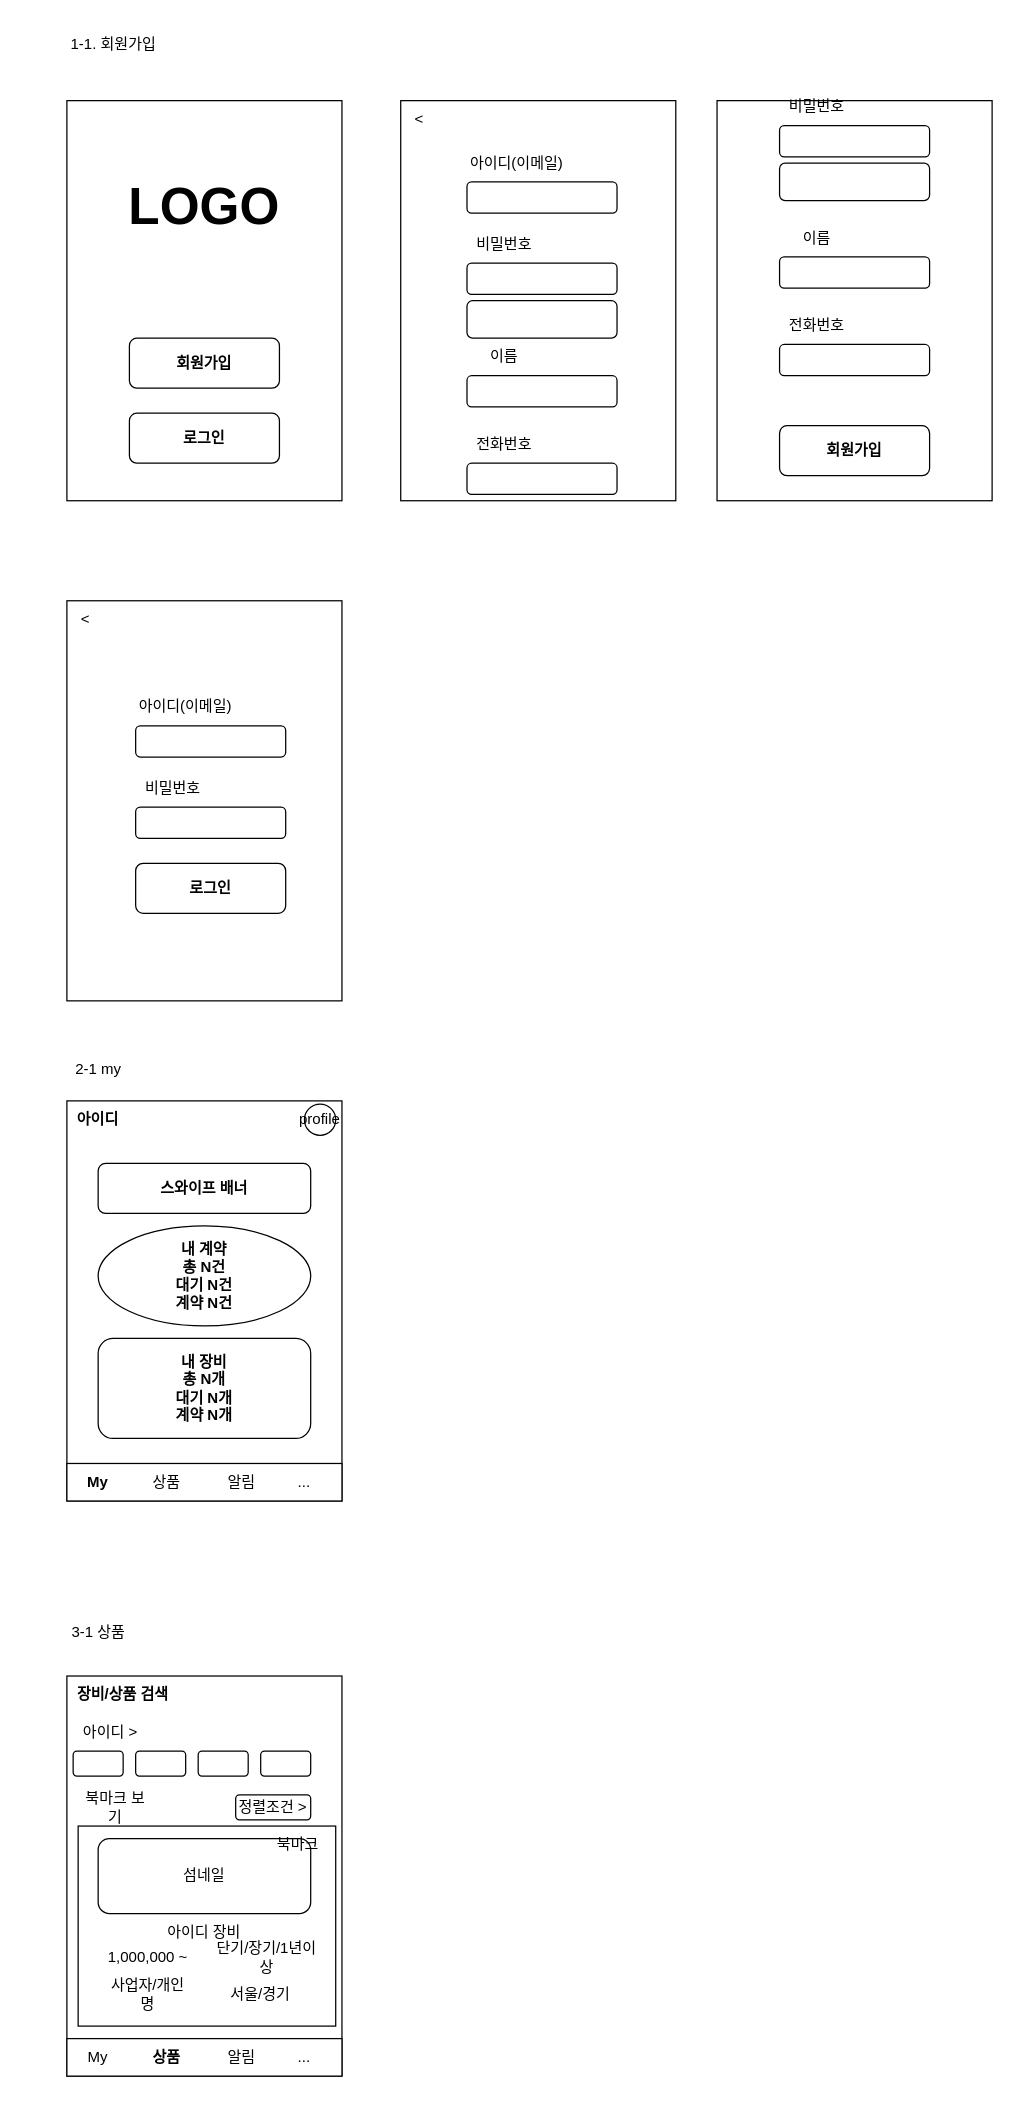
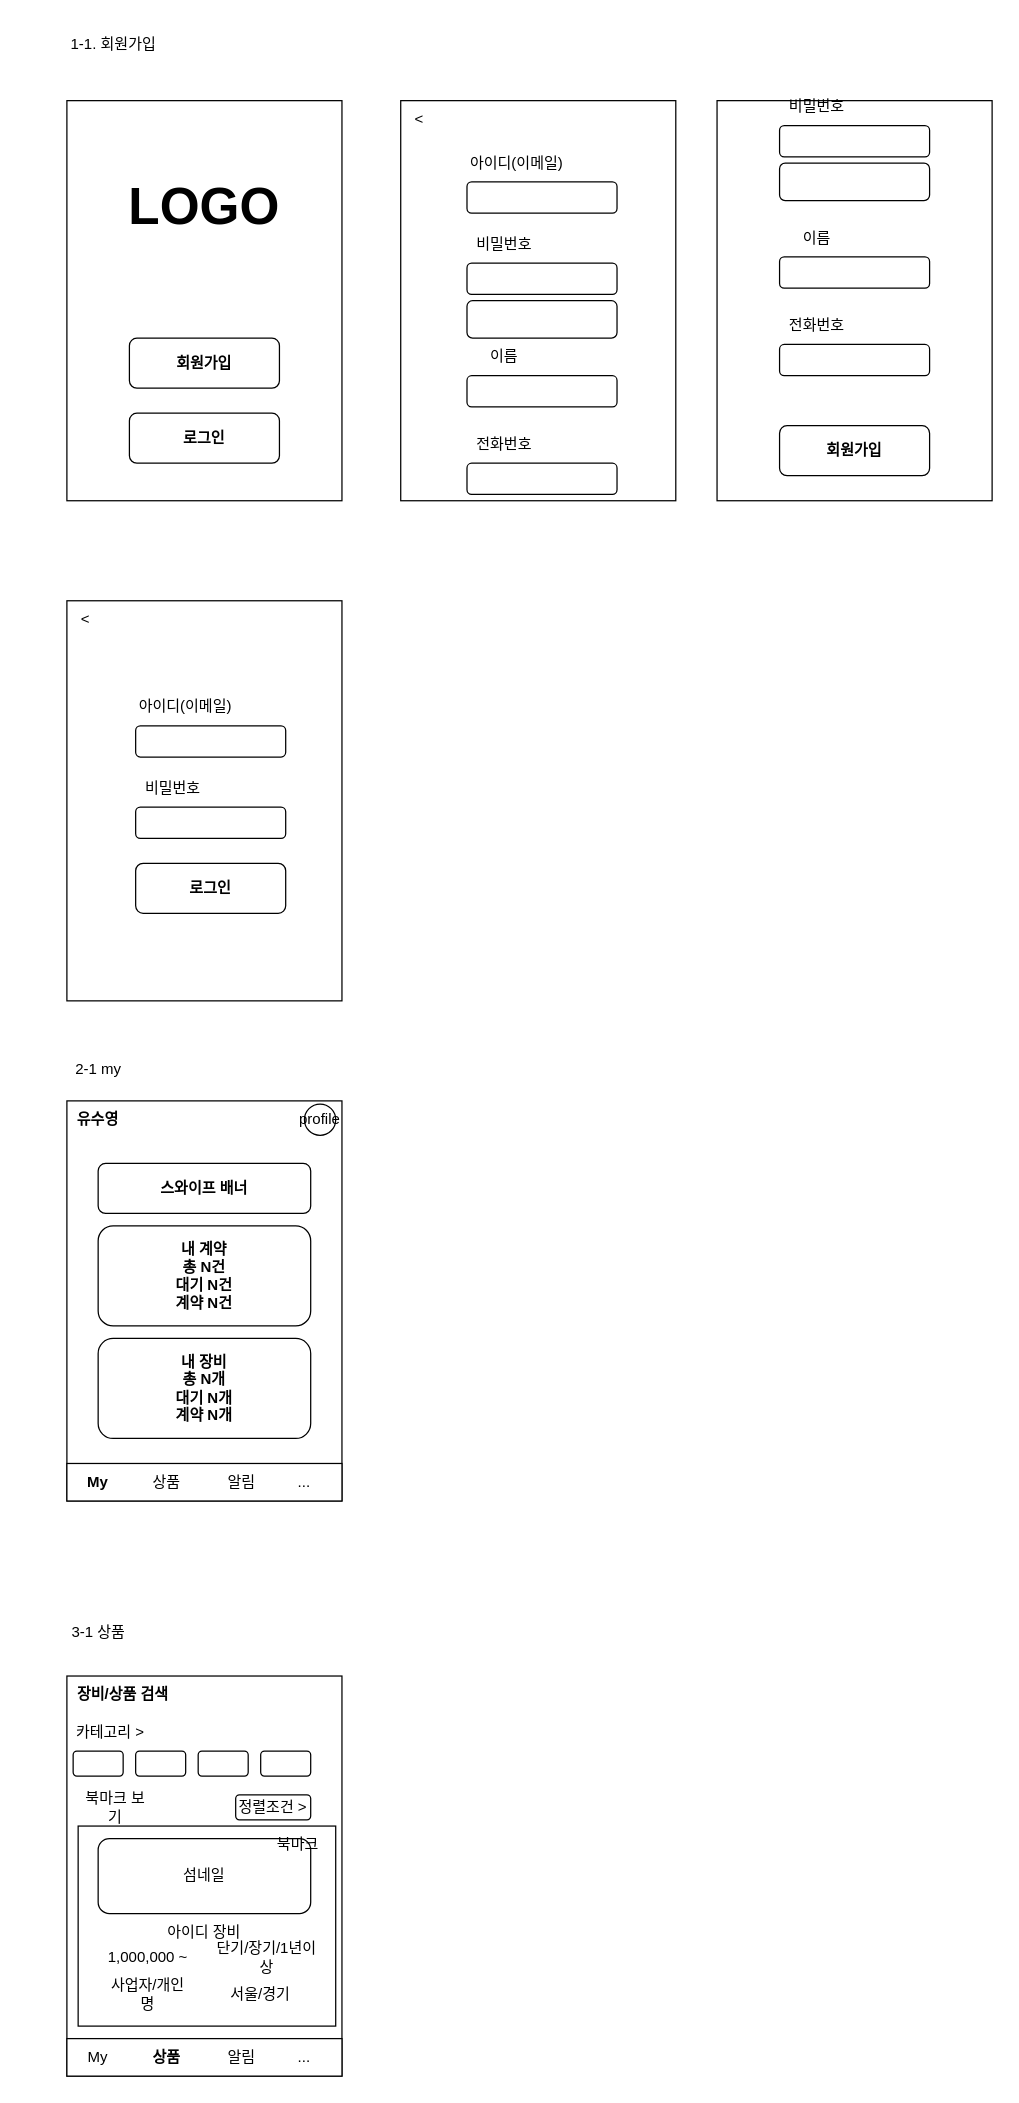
(98, 1119) -> (98, 1119)
(204, 1276) -> (204, 1276)
(111, 1732) -> (111, 1732)
